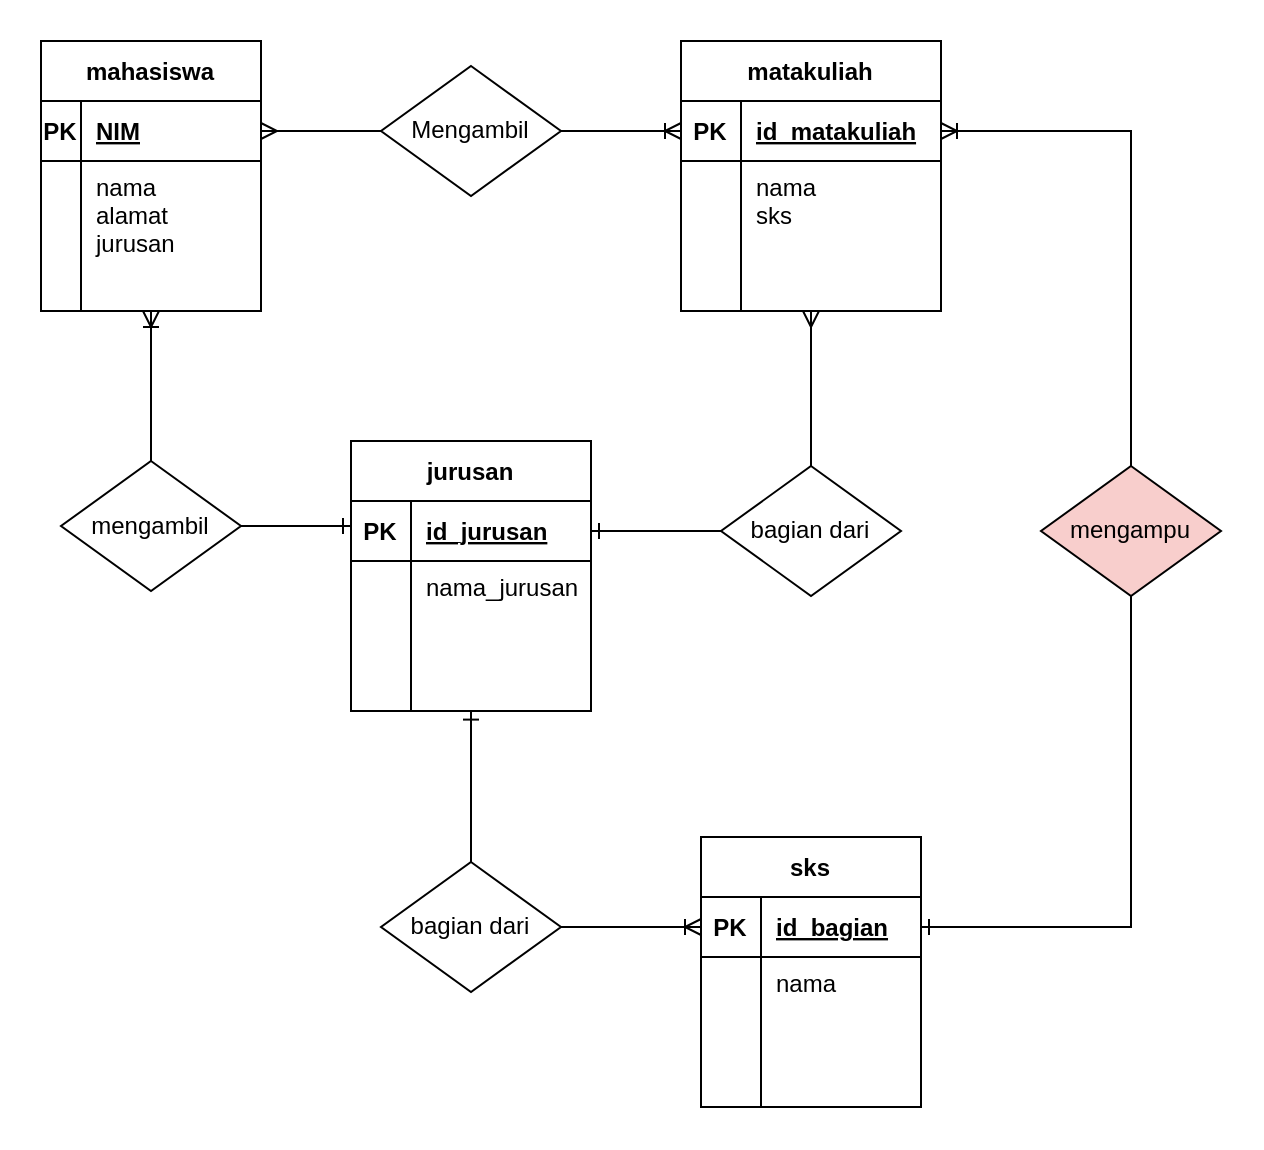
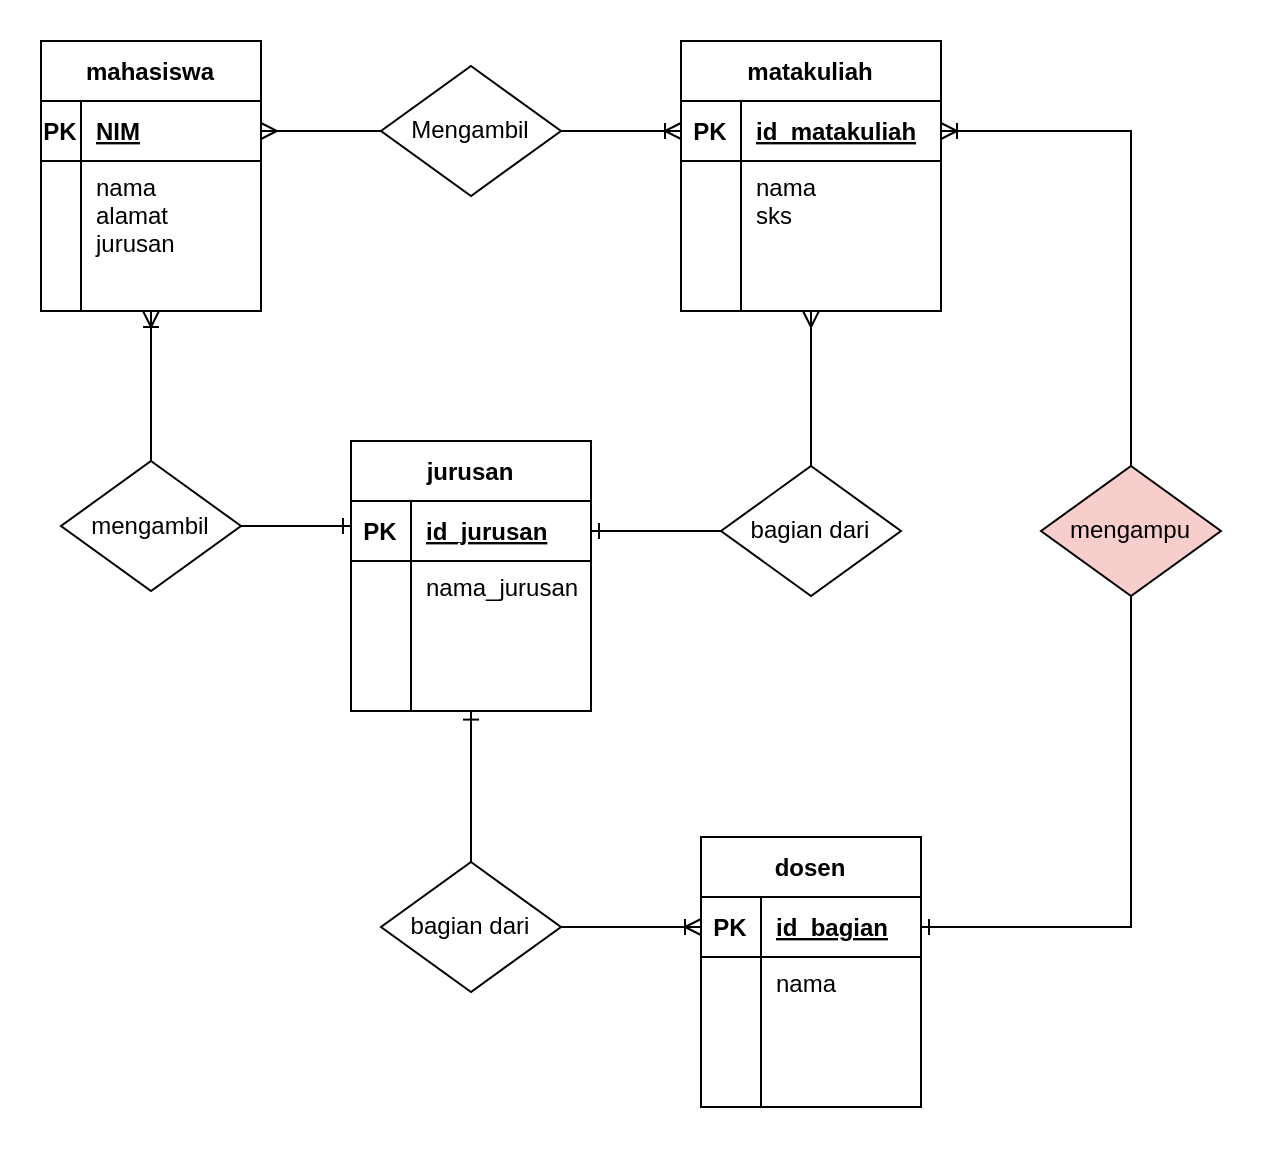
(810, 868) -> (810, 868)
